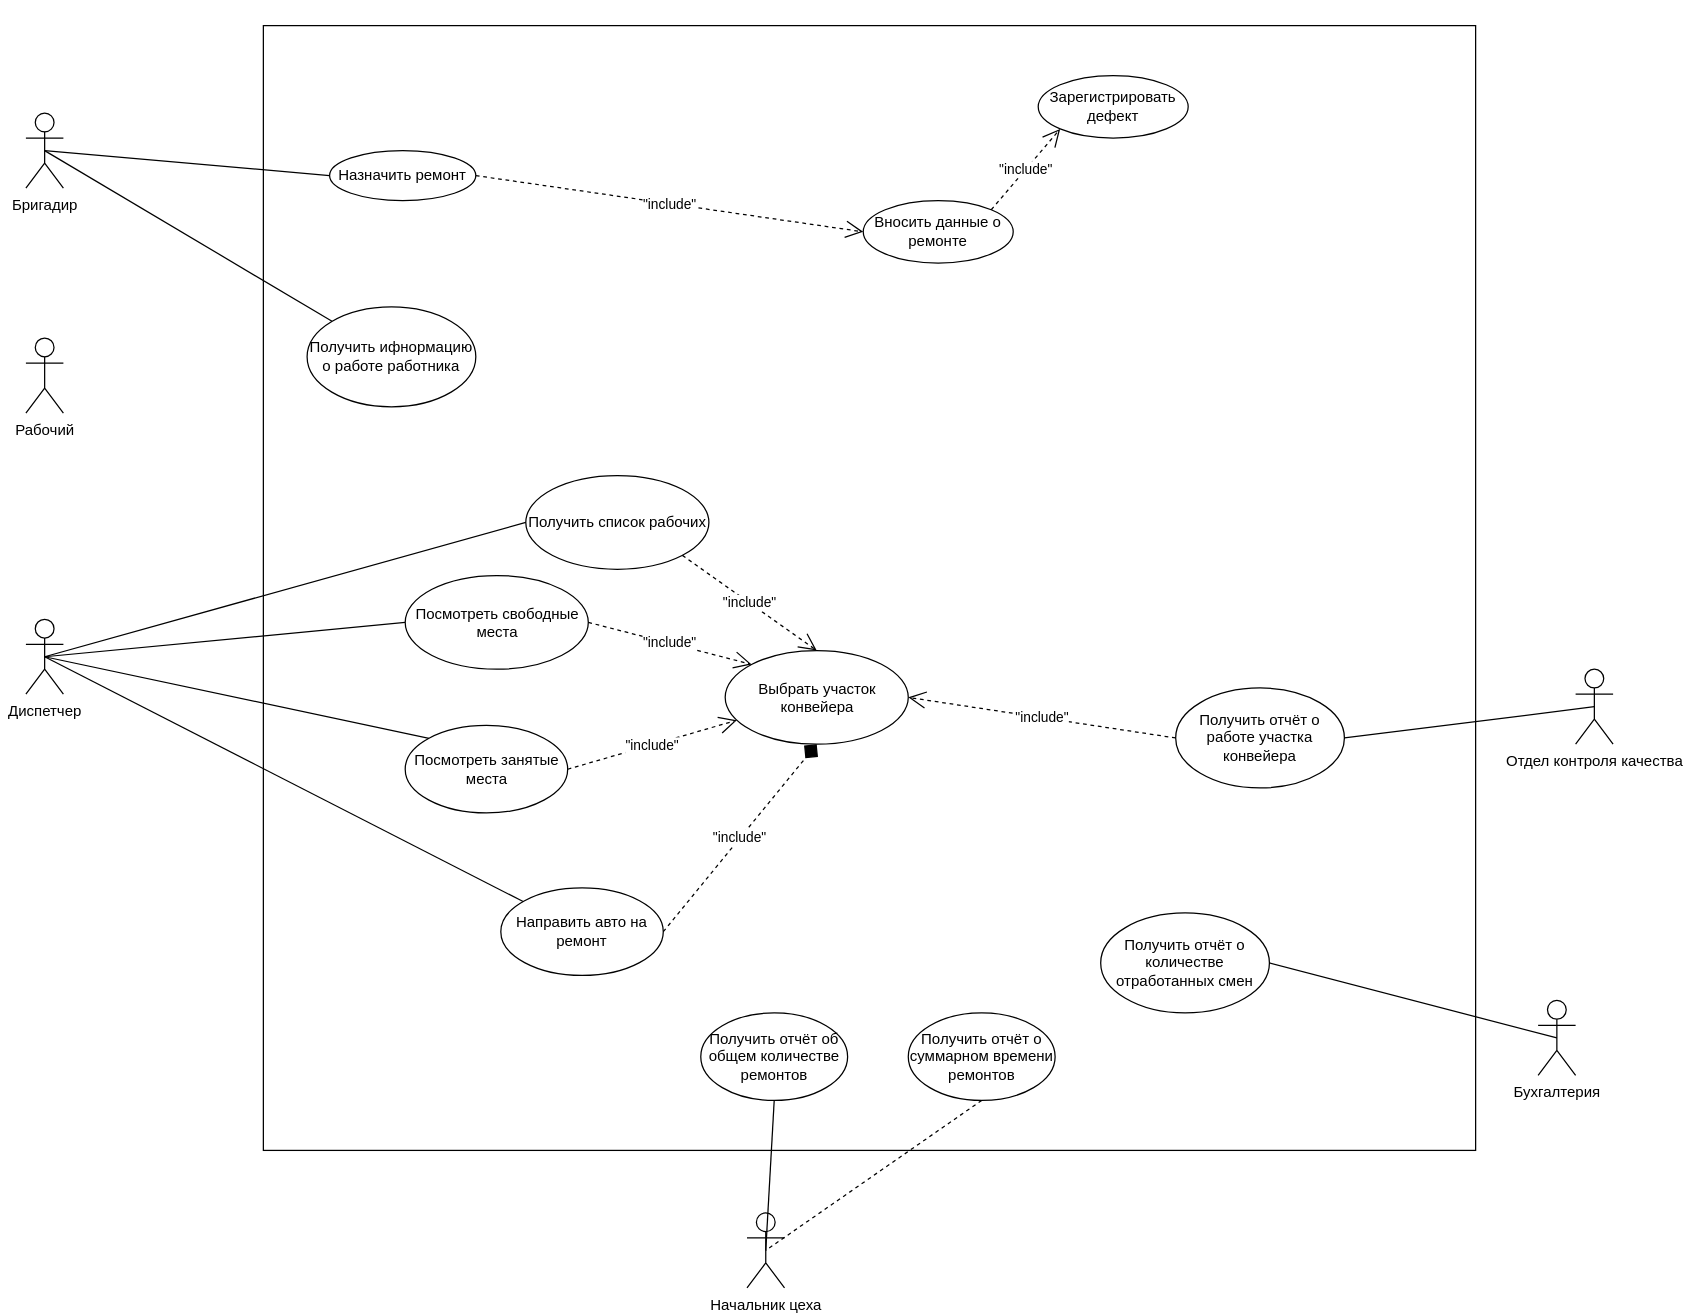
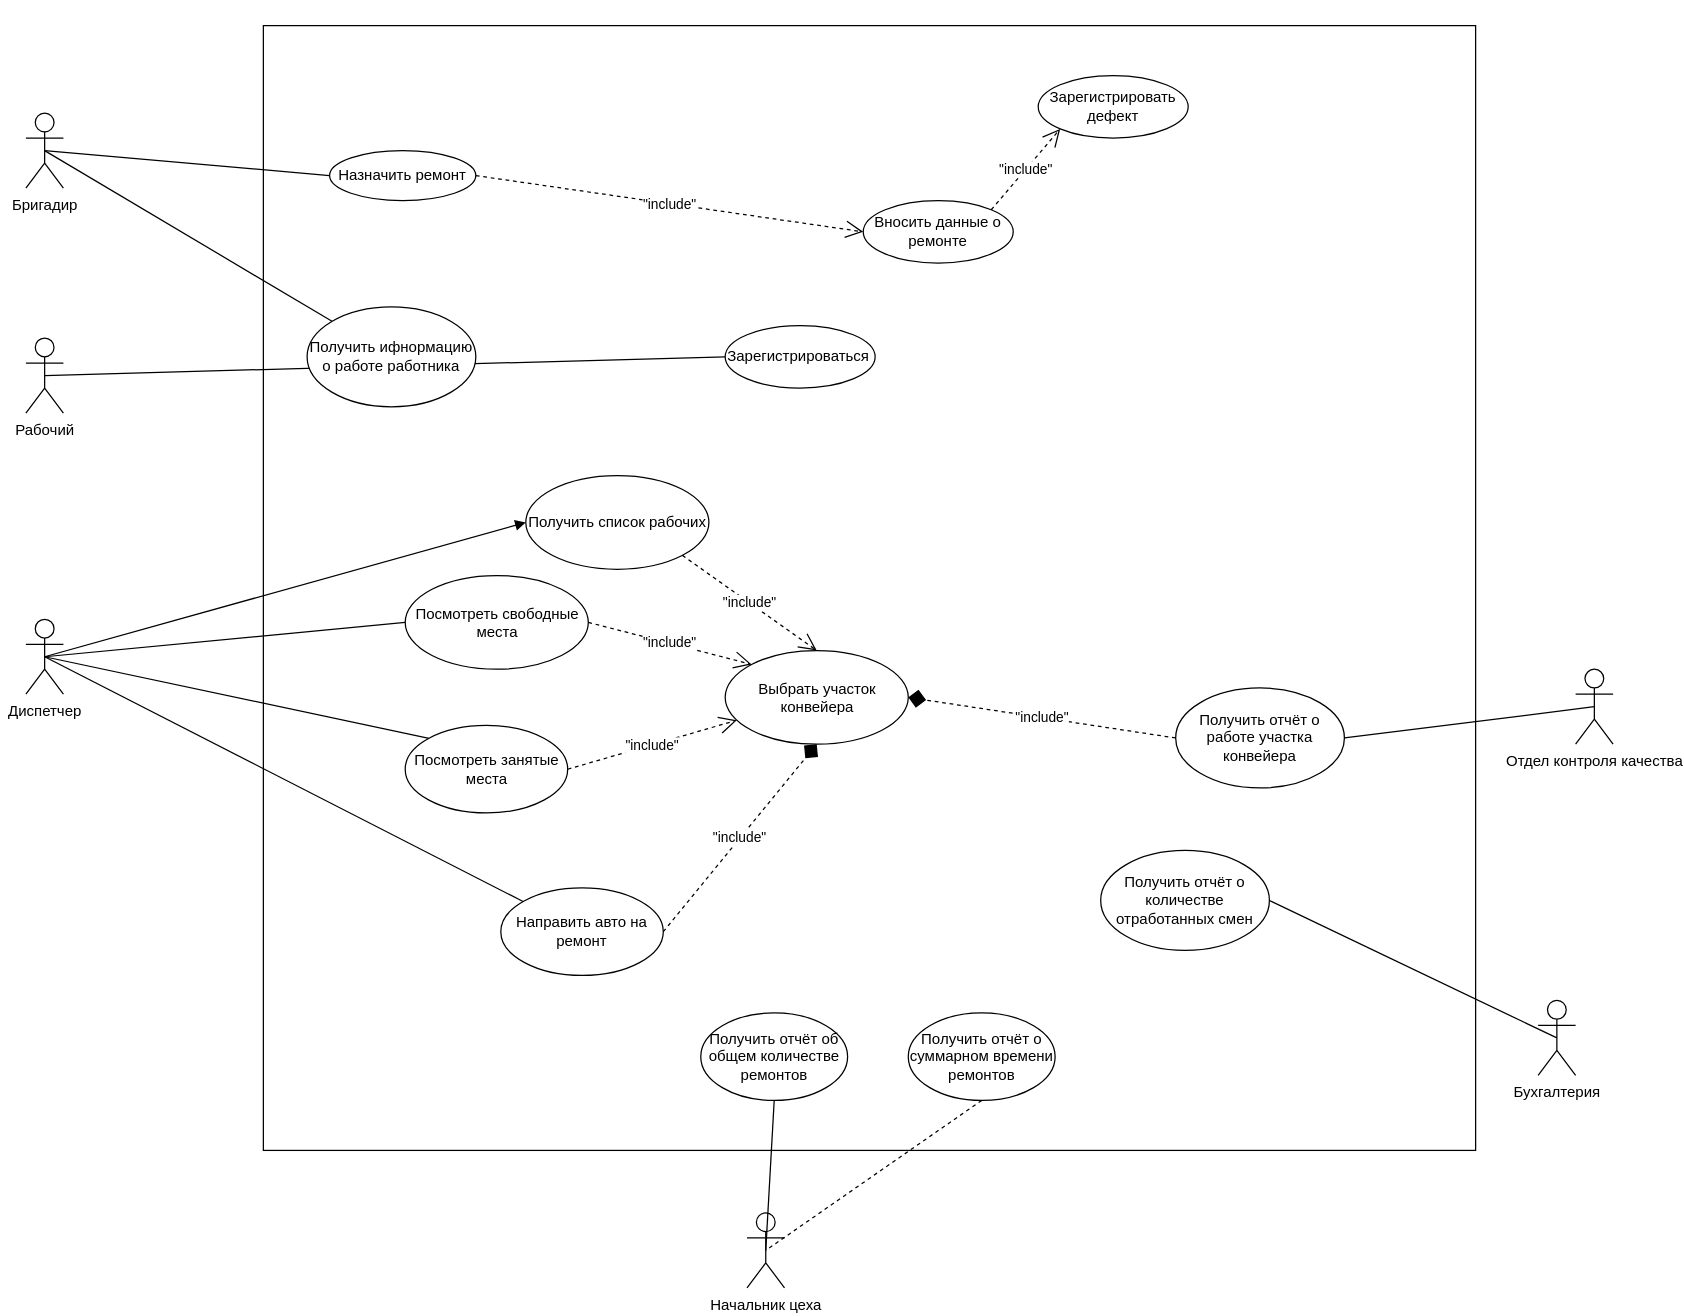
none -> (800, 357)
none -> (179, 372)
(519, 524) -> (515, 525)
(919, 699) -> (926, 700)
(1185, 963) -> (1185, 901)
